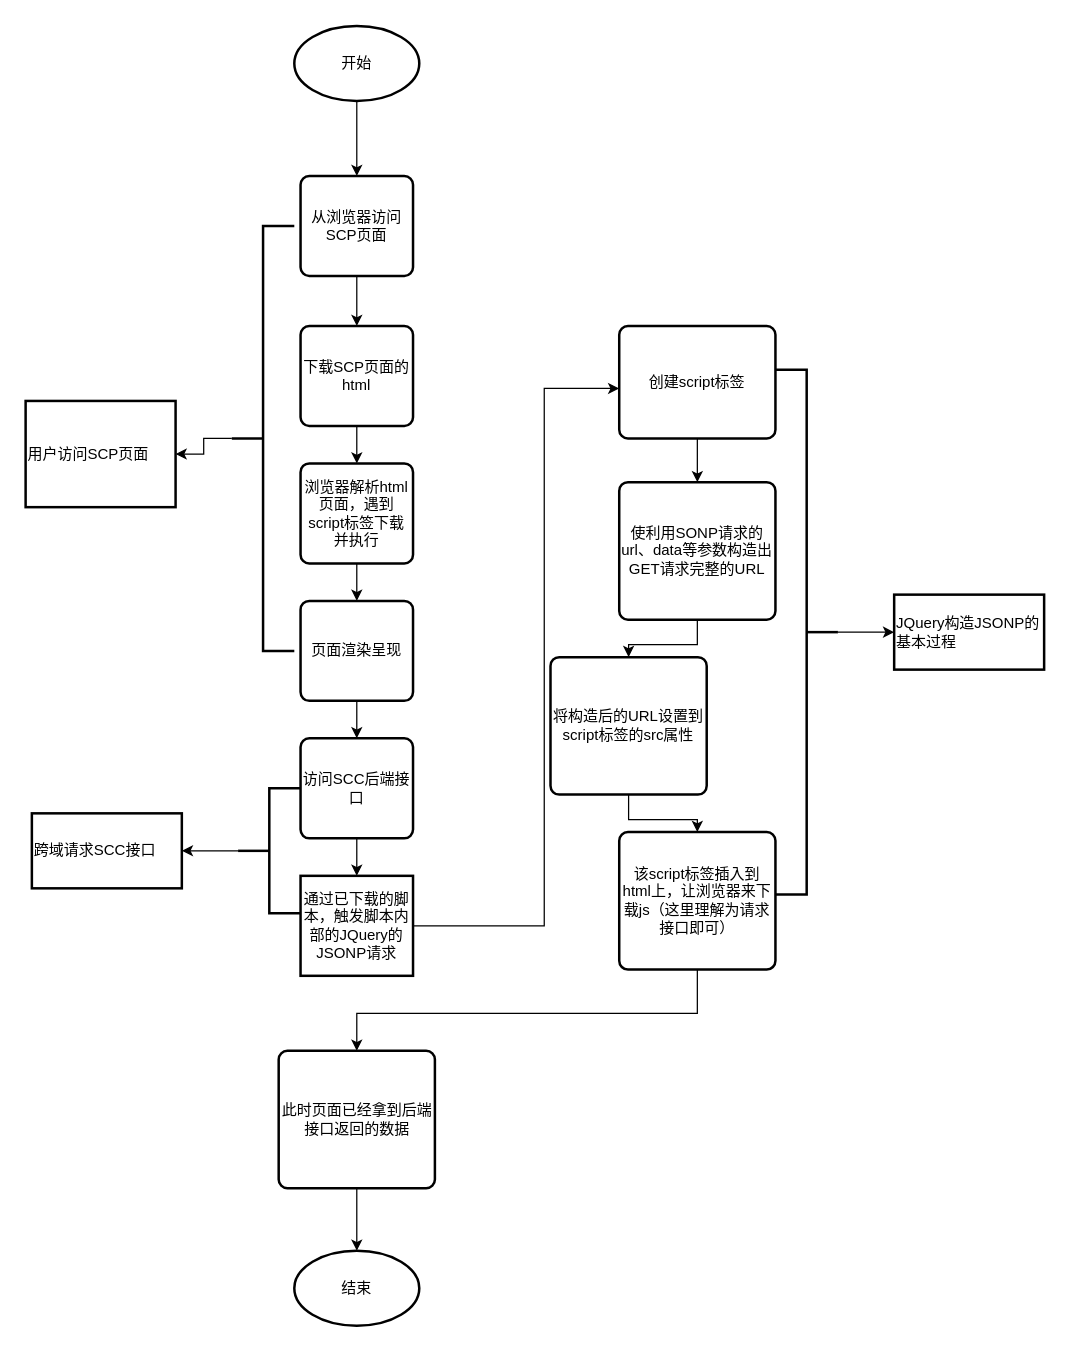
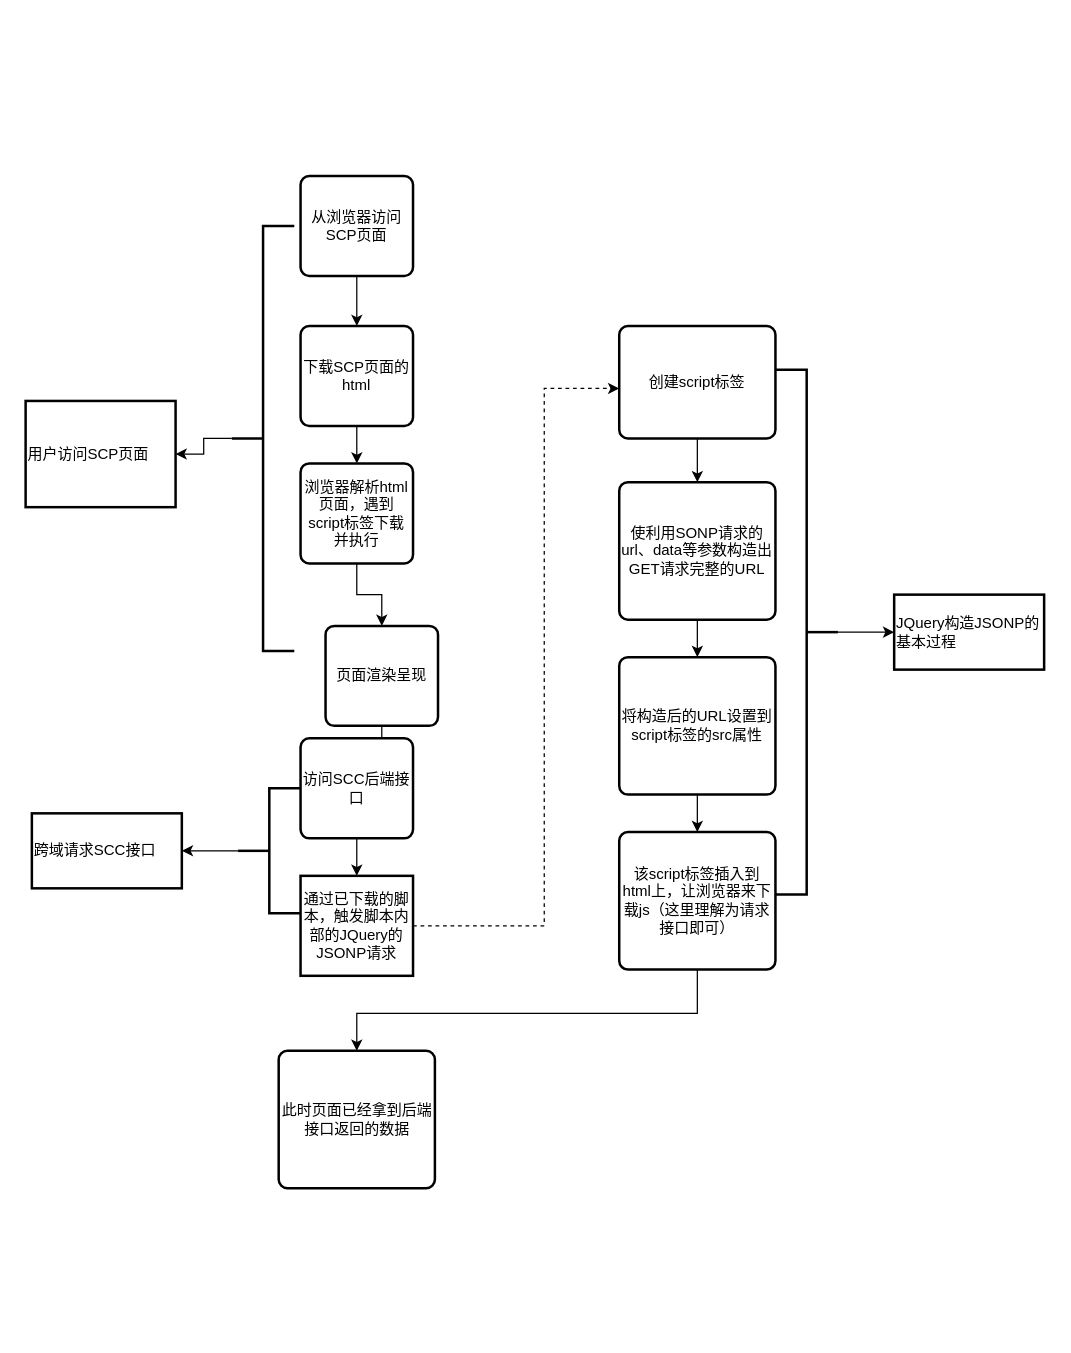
(357, 63) -> none
(357, 134) -> none
(357, 651) -> (382, 676)
(544, 688) -> (544, 688)
(629, 726) -> (698, 726)
(357, 1215) -> none
(357, 1288) -> none
